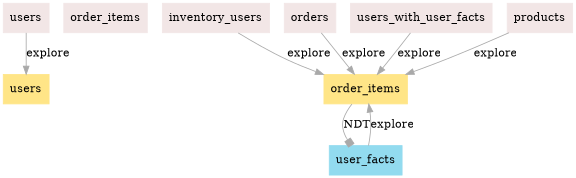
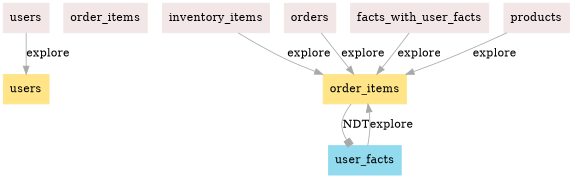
(216, 18) -> (216, 18)
(421, 18) -> (420, 18)
